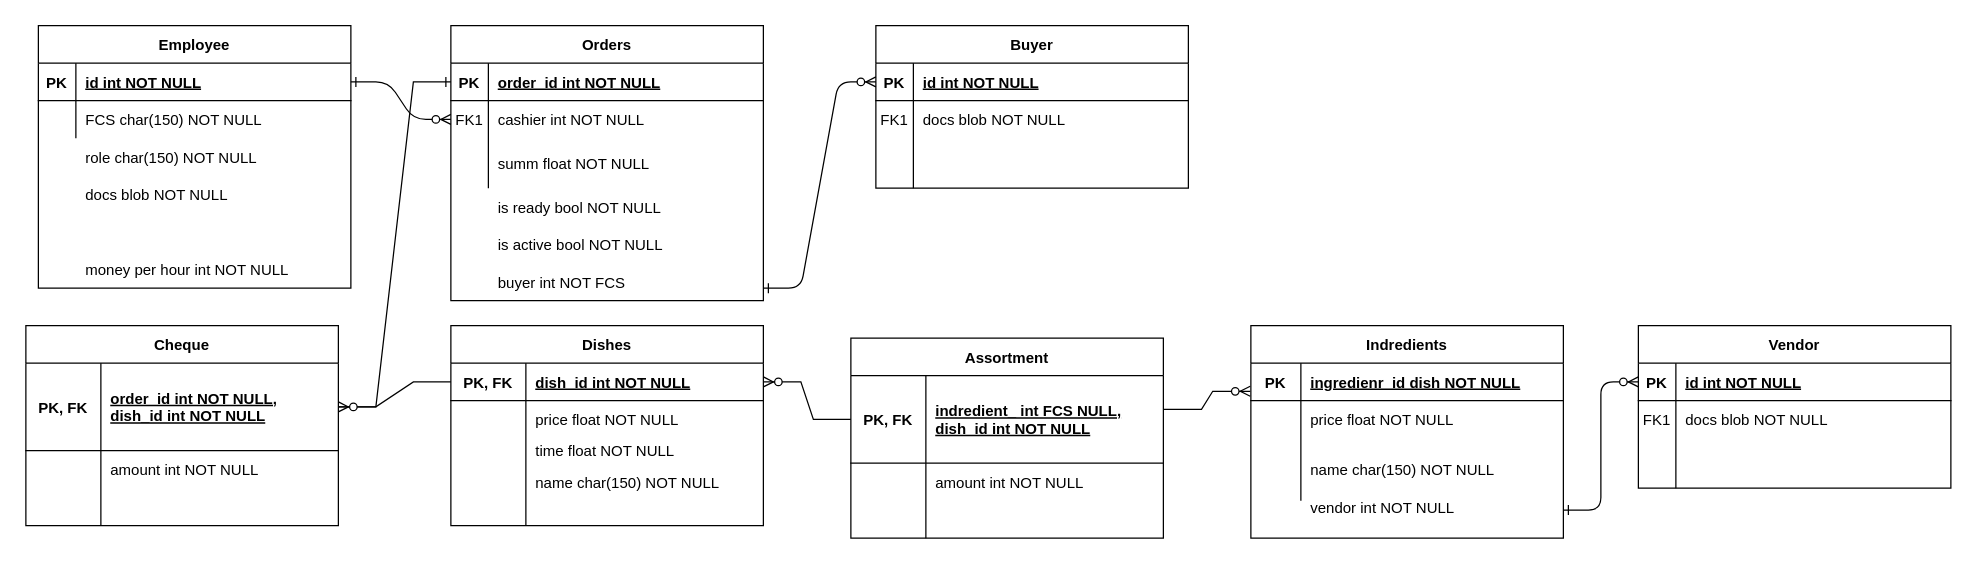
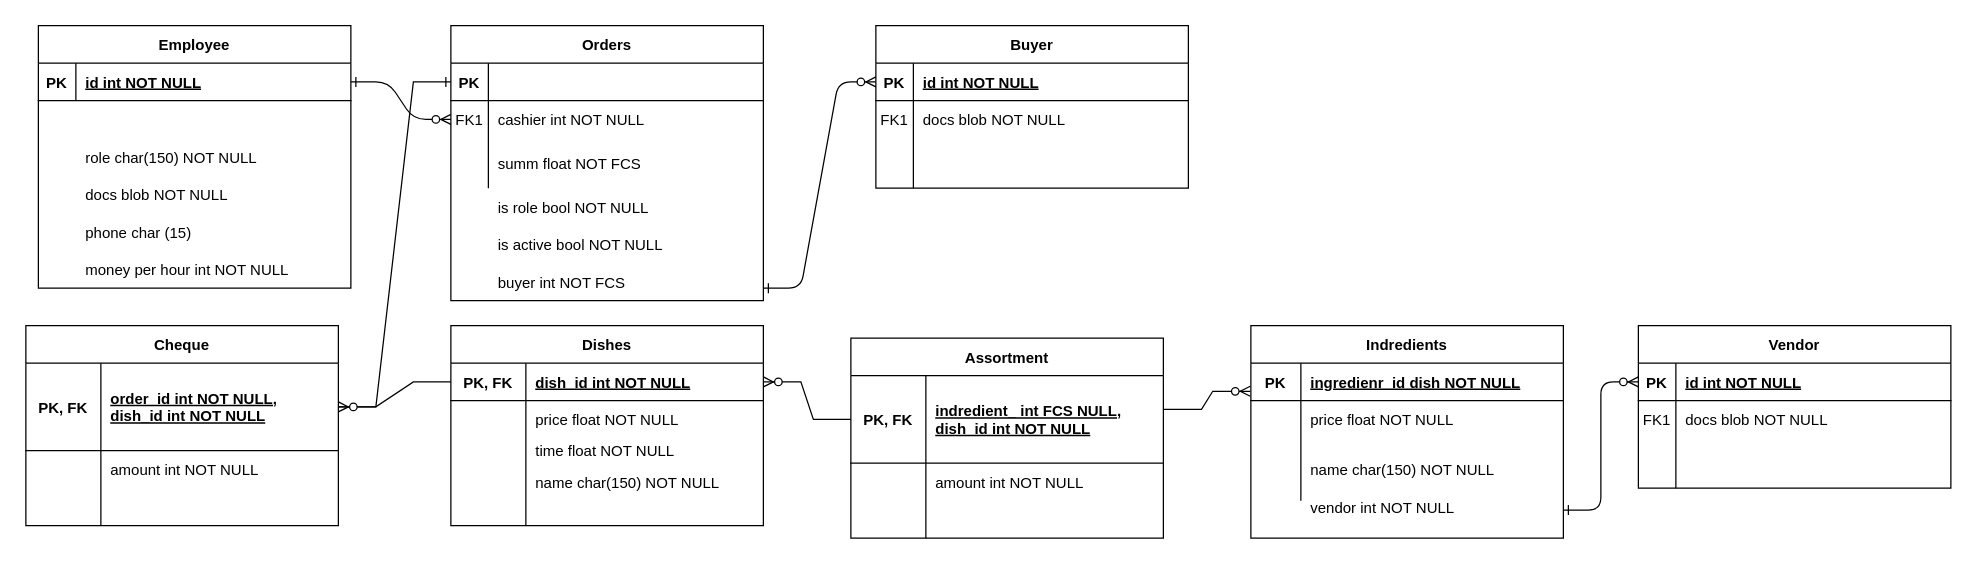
(626, 82) -> none
(213, 119) -> none
(570, 164) -> (565, 164)
(578, 208) -> (572, 208)
none -> (213, 232)
